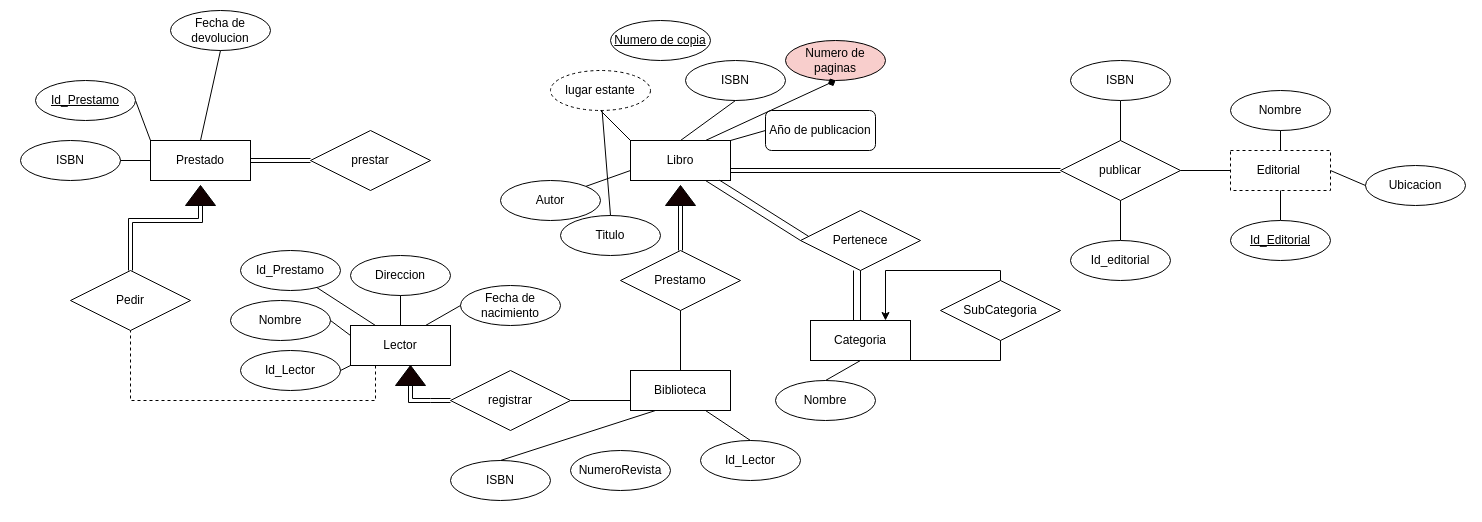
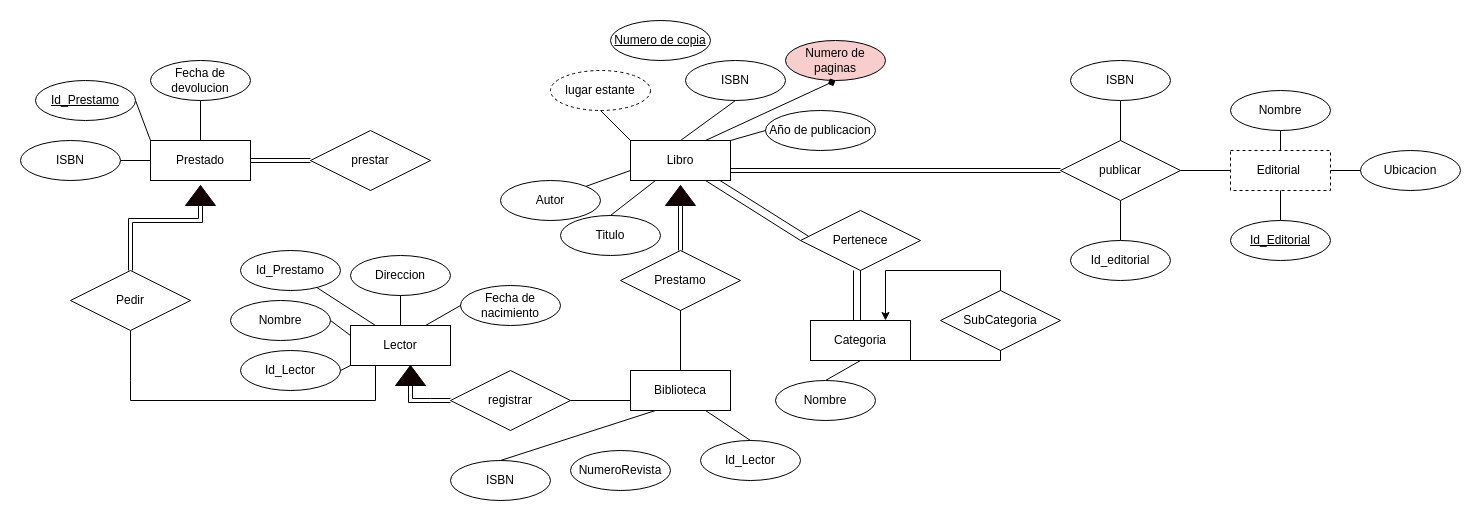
(221, 31) -> (201, 81)
(821, 131) -> (821, 131)
(607, 165) -> (633, 198)
(1416, 186) -> (1411, 171)
(1001, 311) -> (1001, 321)
(236, 401) -> (236, 401)
